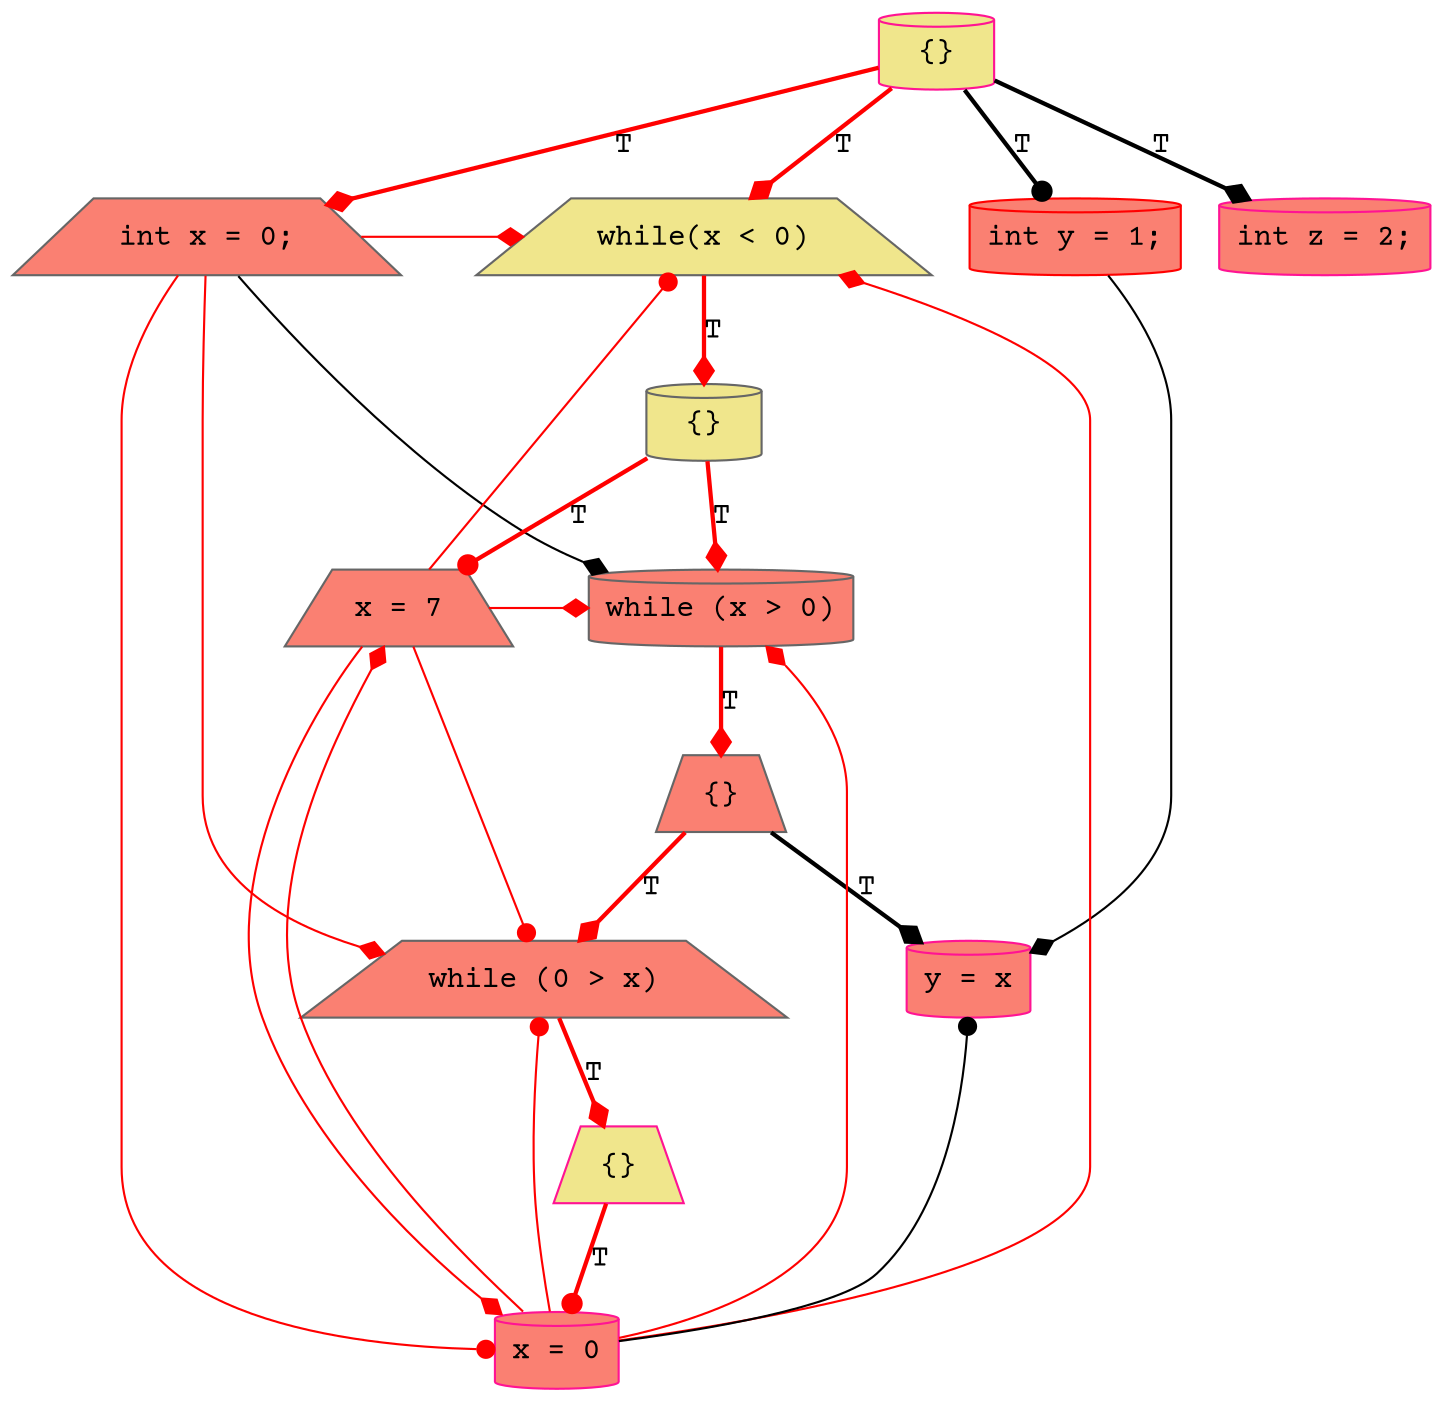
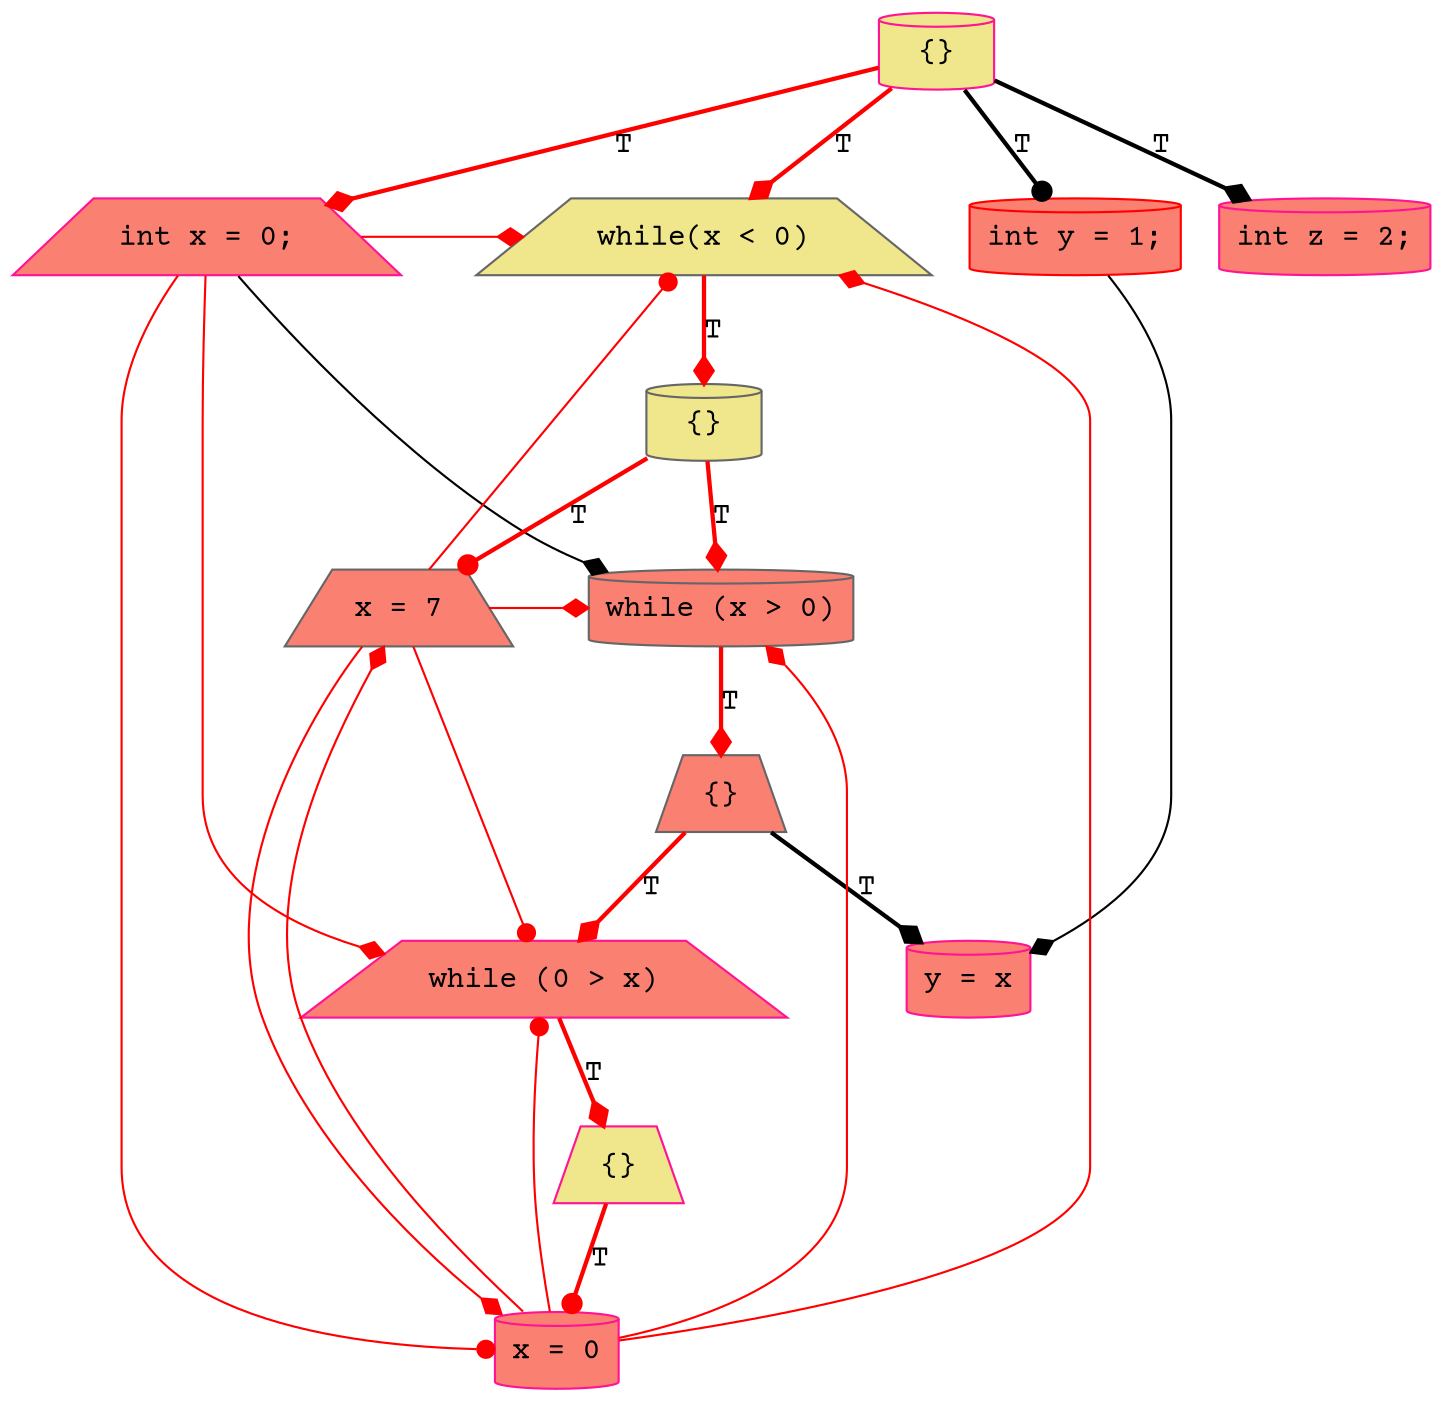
(207, 237) -> (207, 237)
(544, 979) -> (544, 979)
(873, 1276) -> none
